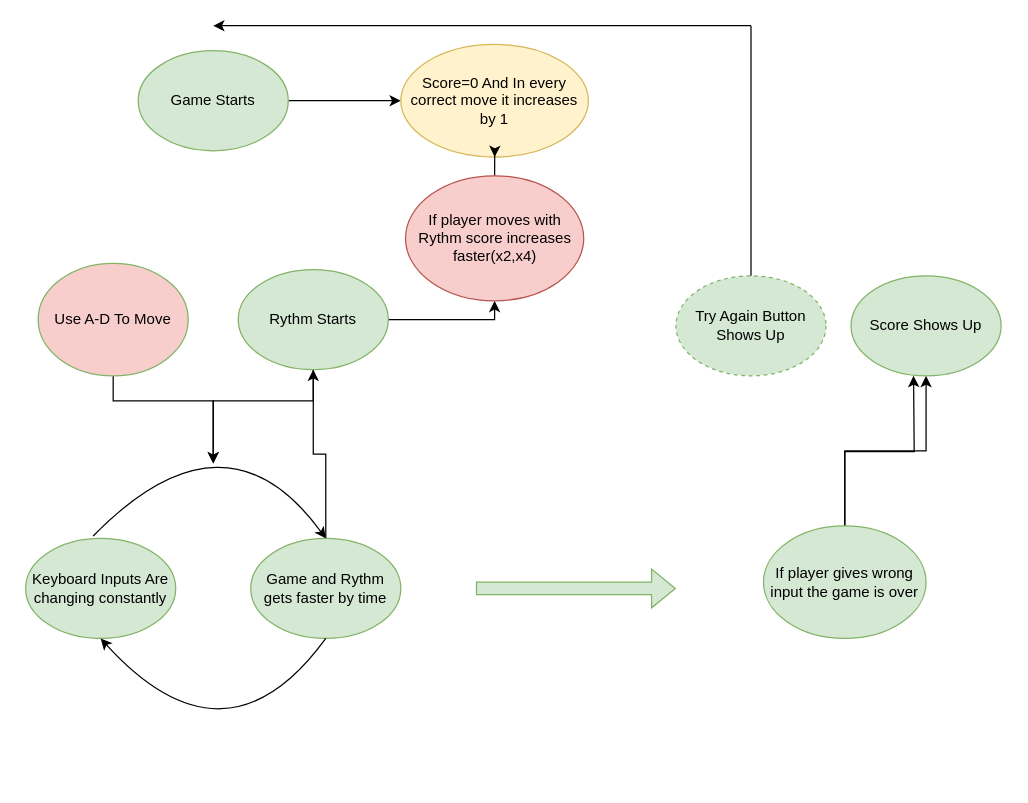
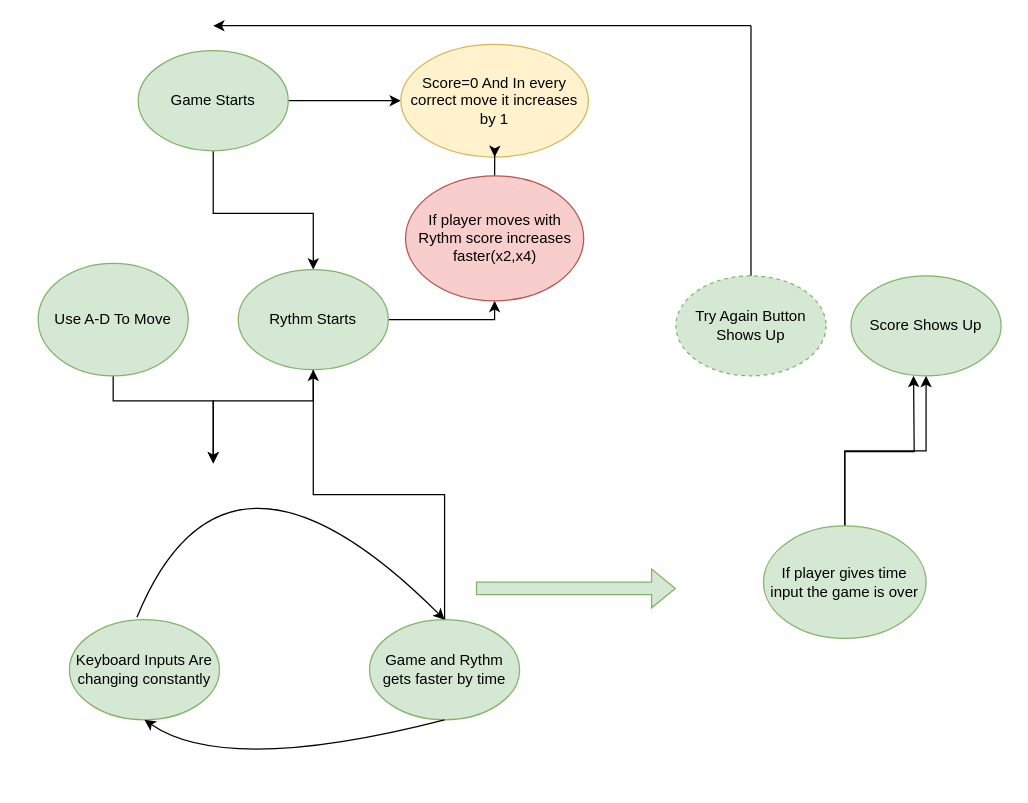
none -> (256, 213)
(113, 319) -> (113, 319)
(844, 582) -> (844, 582)
(101, 588) -> (144, 669)
(326, 588) -> (444, 669)
